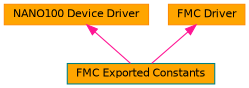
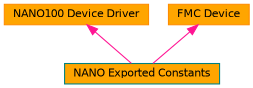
(207, 15) -> (209, 15)
(141, 74) -> (142, 74)
